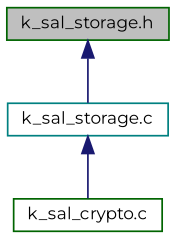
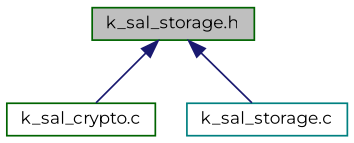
(88, 176) -> (121, 78)
